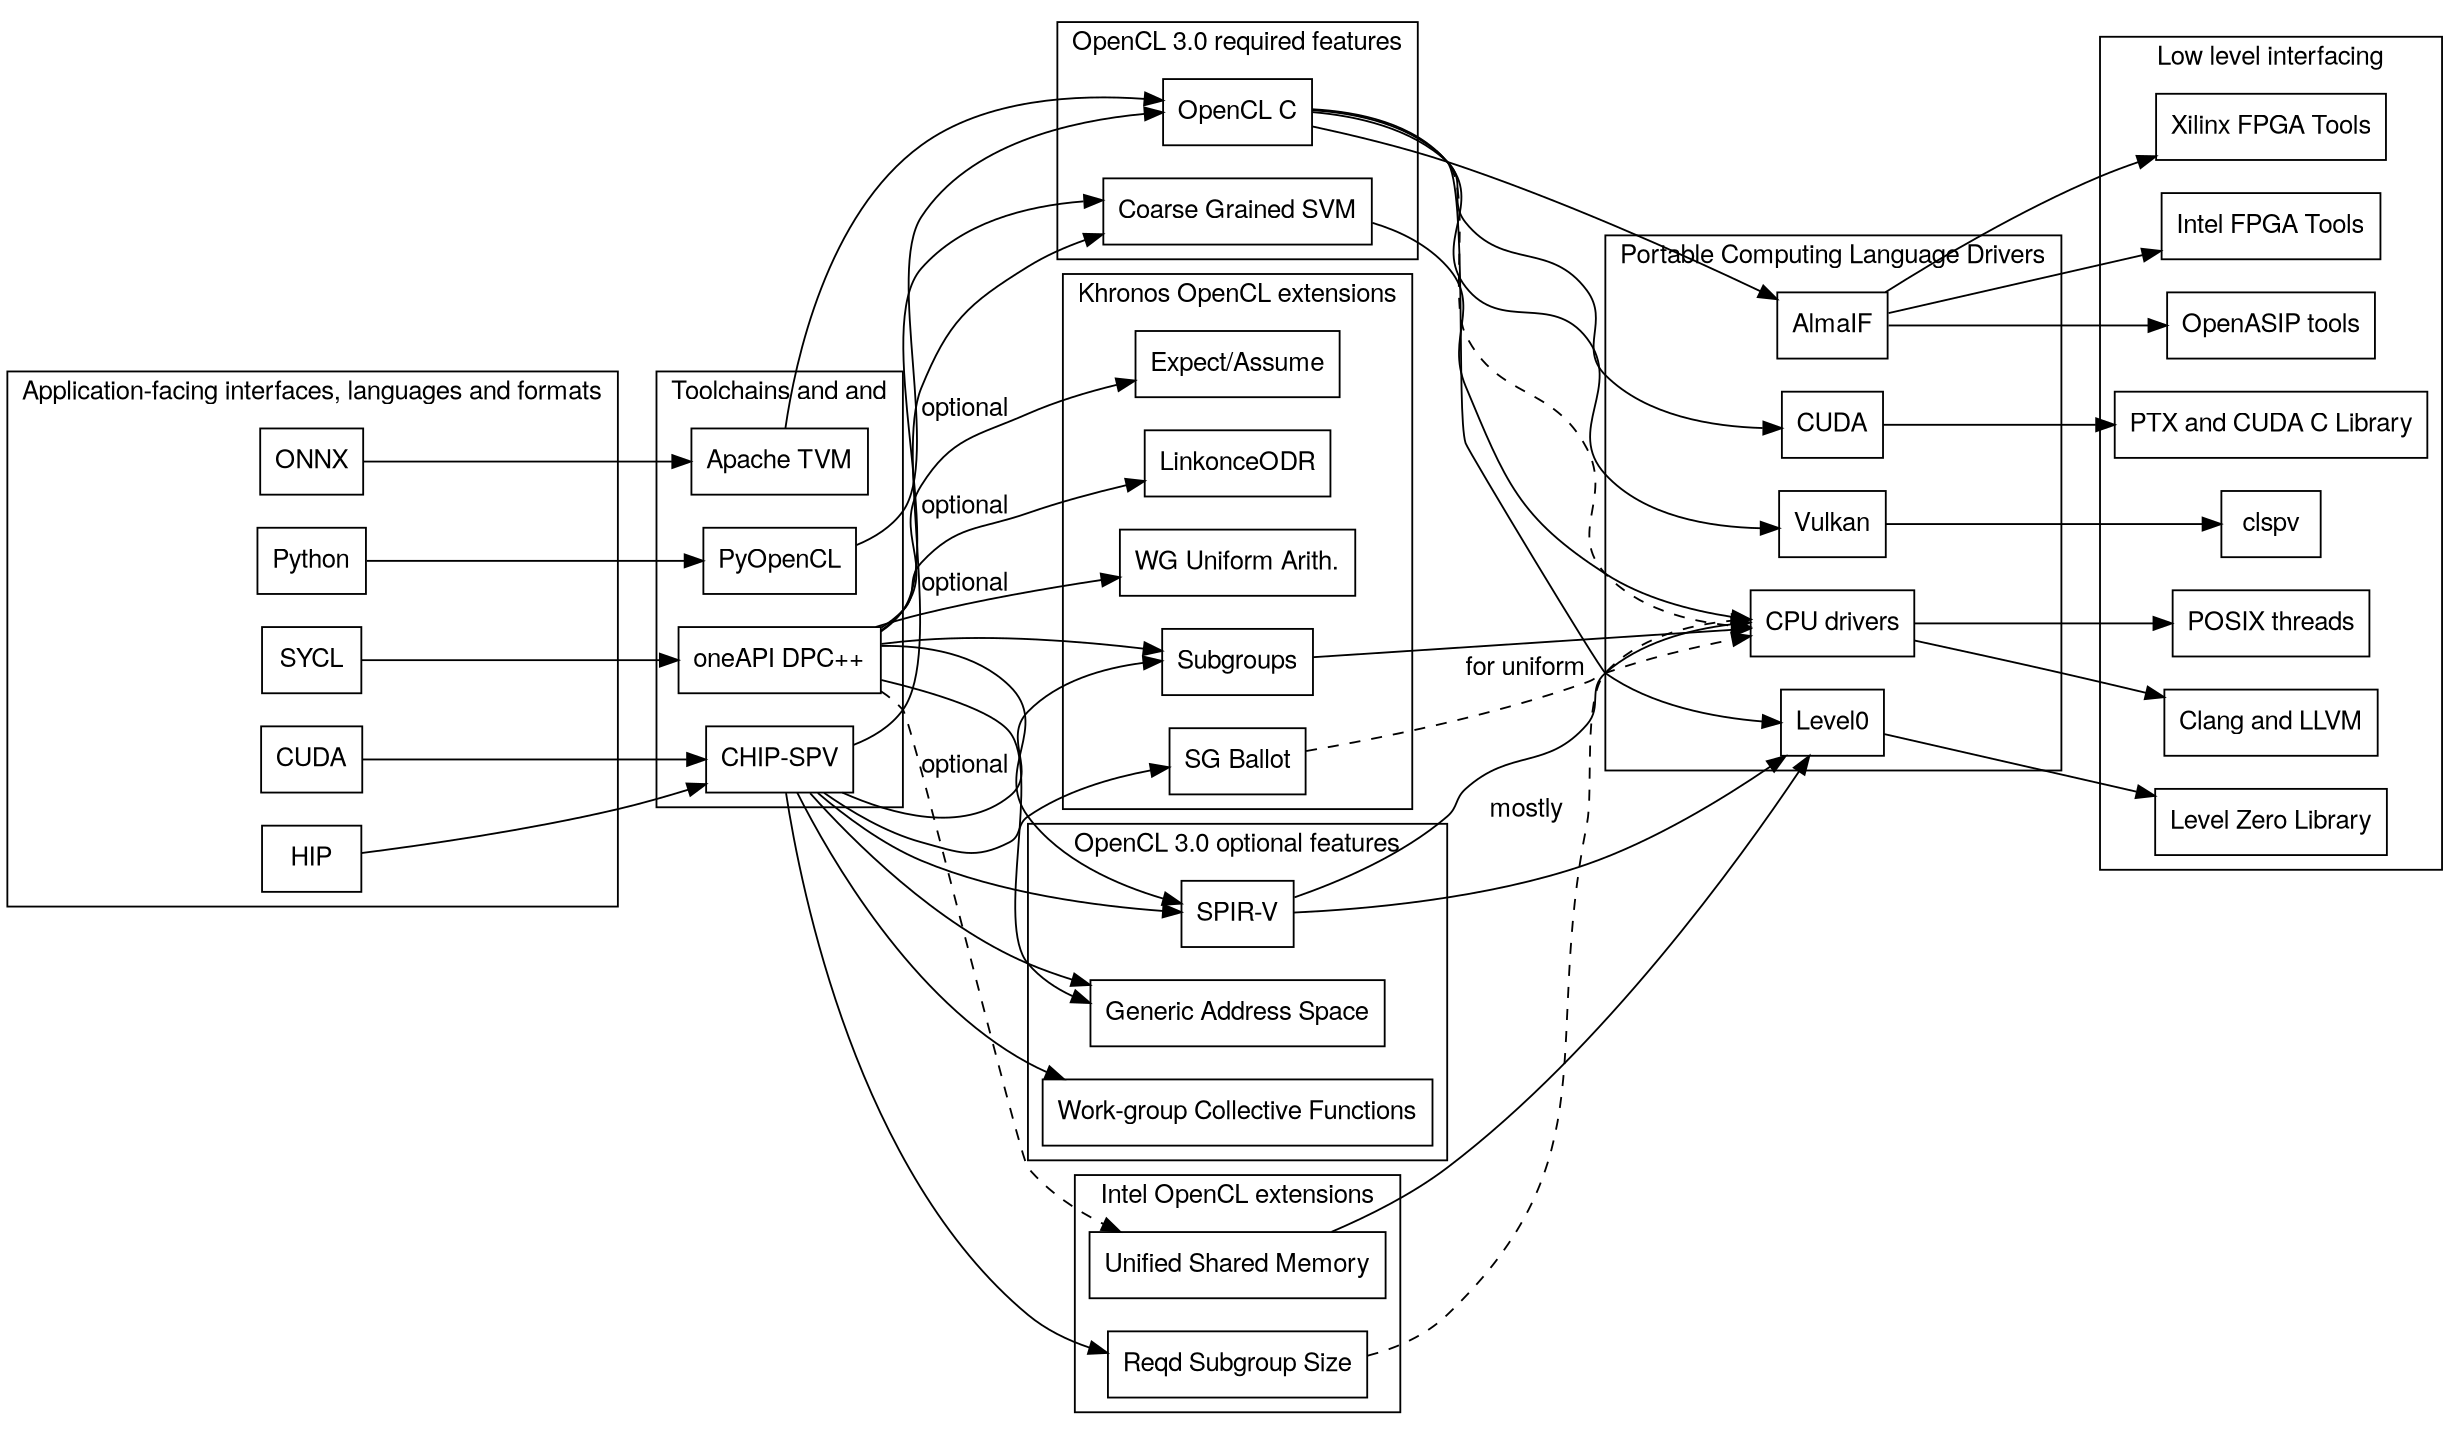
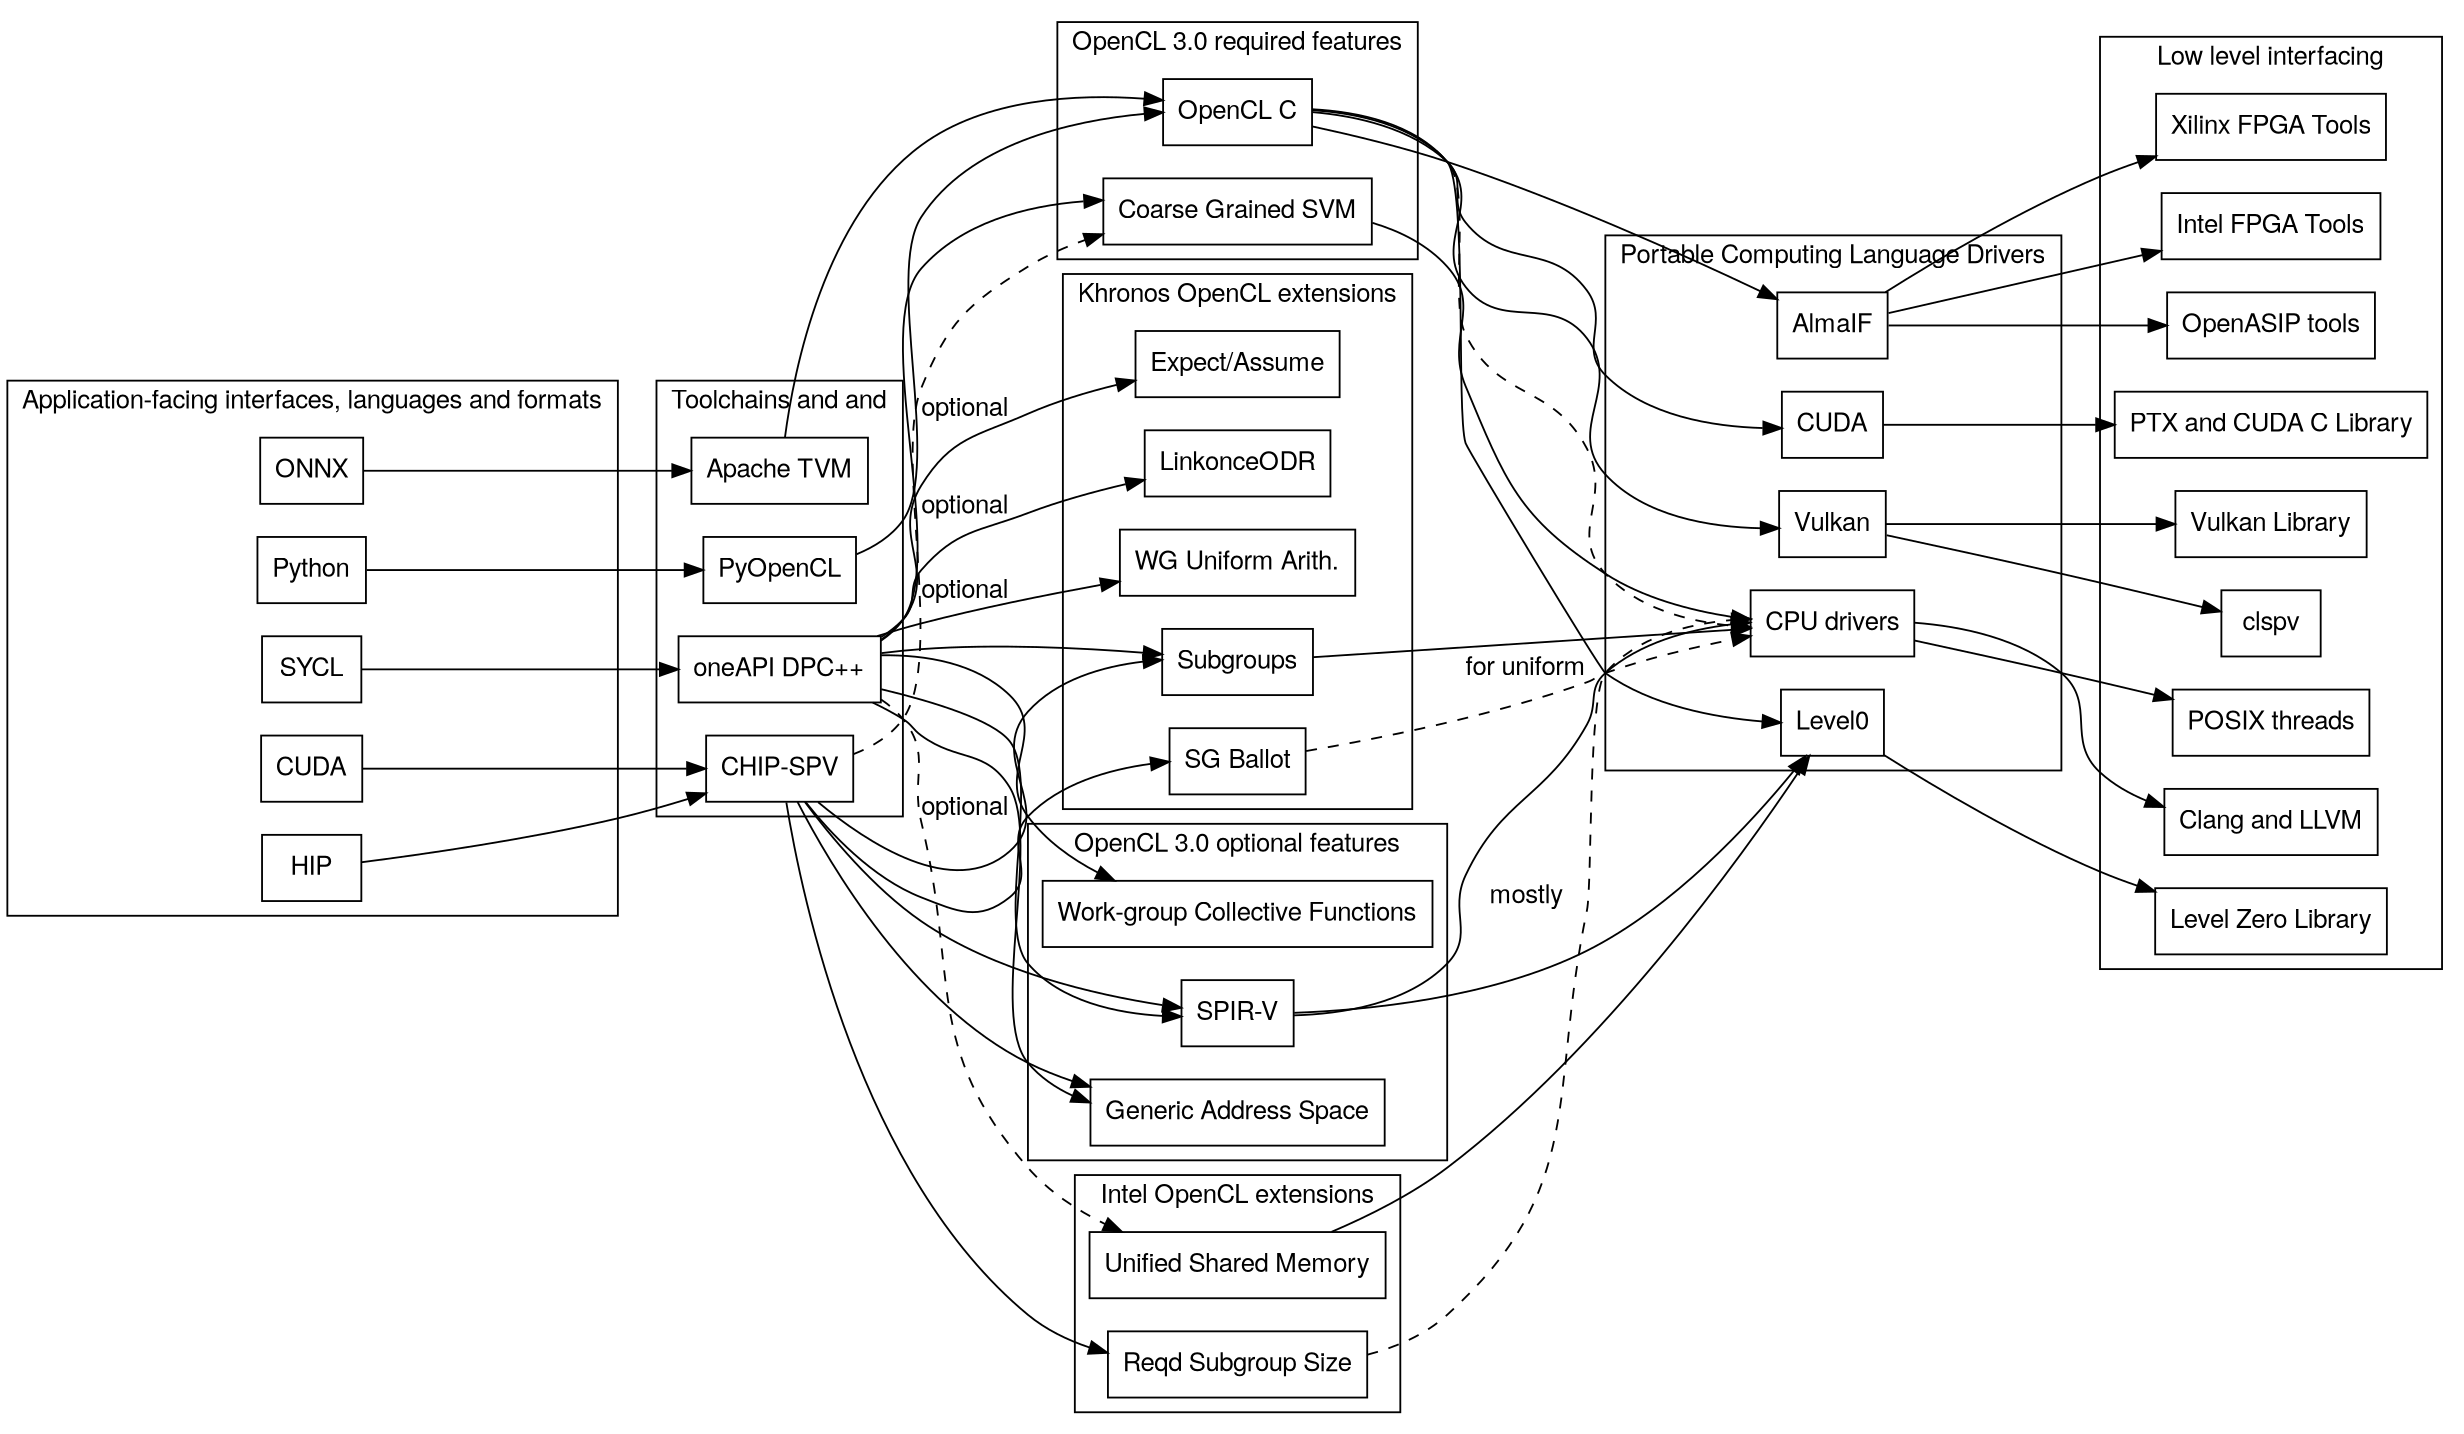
(927, 376) -> (925, 379)
none -> (2271, 524)
(901, 952) -> (1018, 706)
